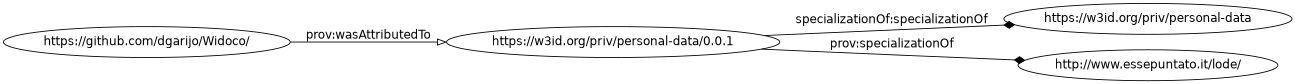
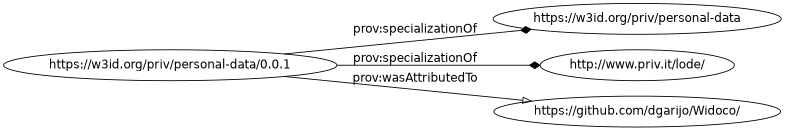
(892, 20) -> (415, 30)
(364, 42) -> (403, 88)
(1148, 65) -> (637, 65)
